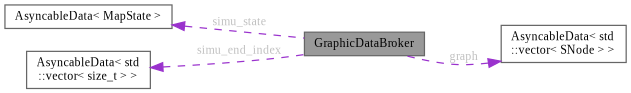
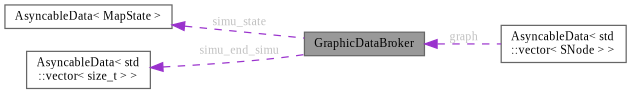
(238, 51) -> (238, 51)
(447, 64) -> (469, 44)
